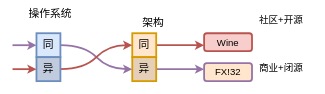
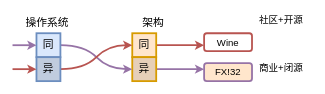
(54, 12) -> (51, 21)
(228, 42) -> (228, 42)
